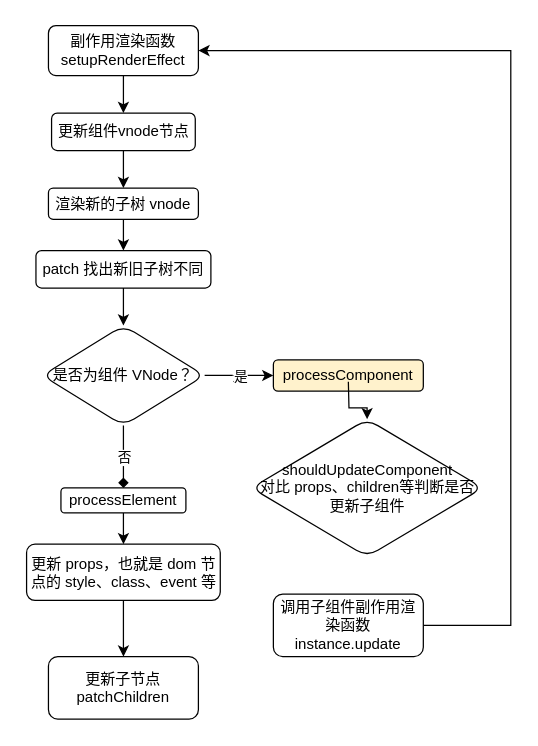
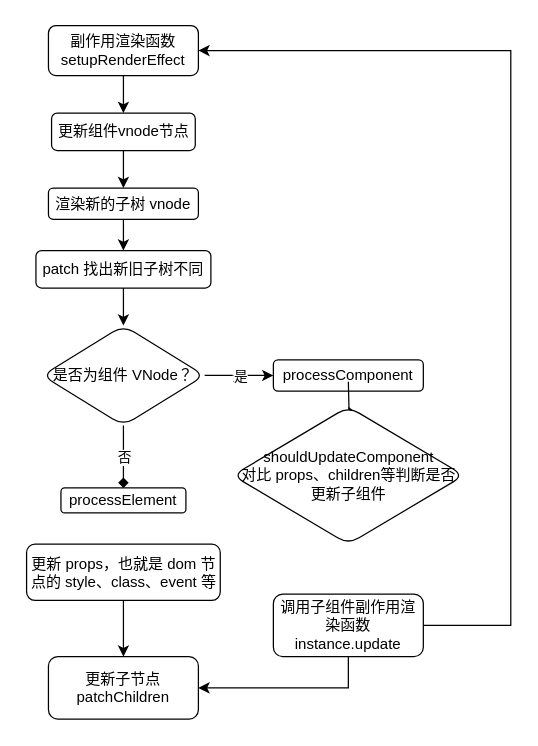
(348, 376) -> (348, 376)
(367, 488) -> (348, 476)
(123, 533) -> none
none -> (293, 688)
